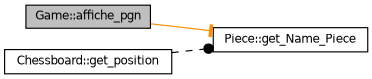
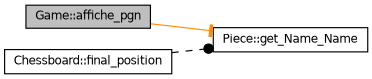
(290, 40) -> (290, 40)
(88, 62) -> (88, 62)
